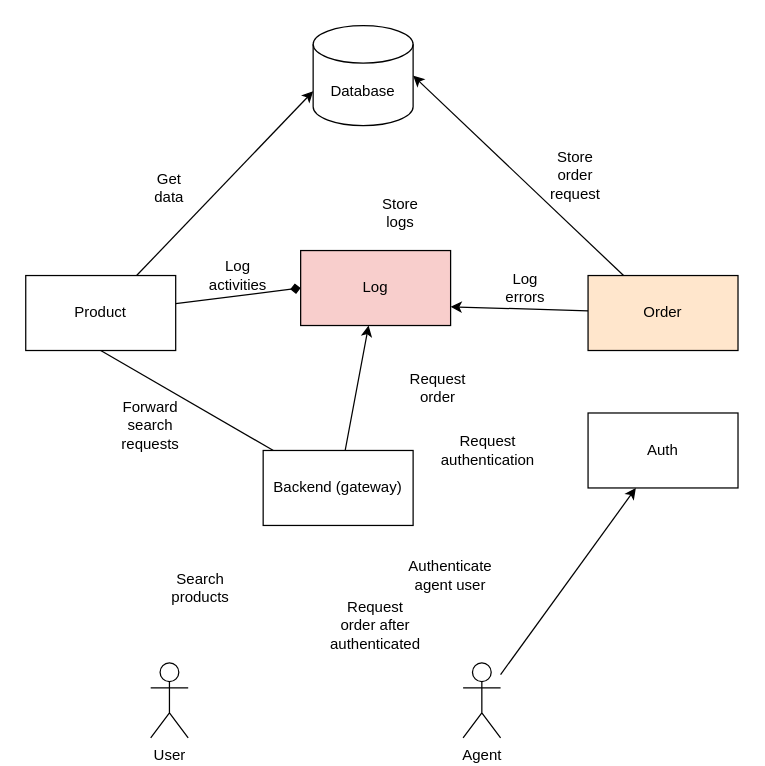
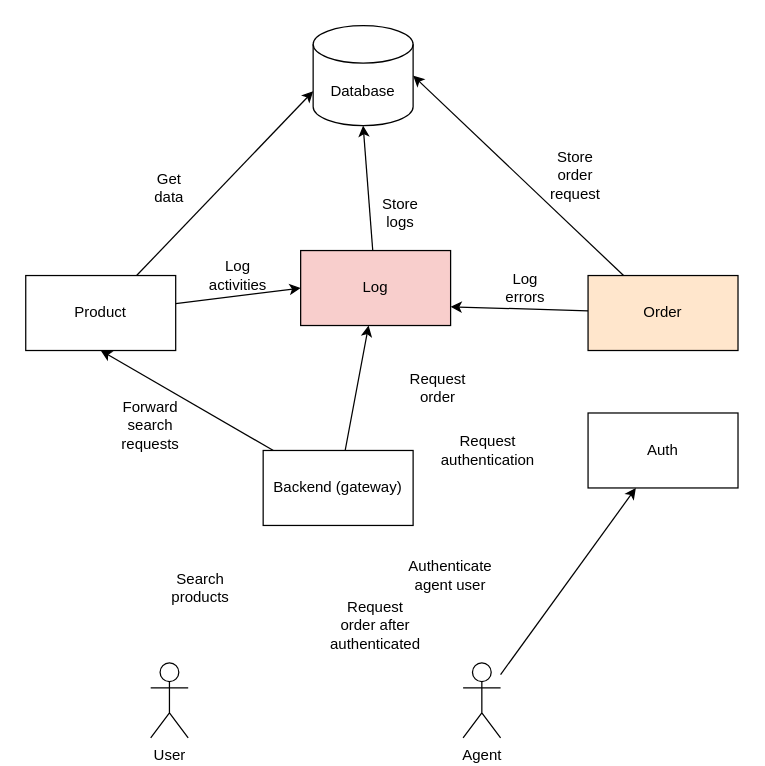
none -> (368, 193)
(290, 289) -> (291, 289)
(105, 353) -> (108, 355)
